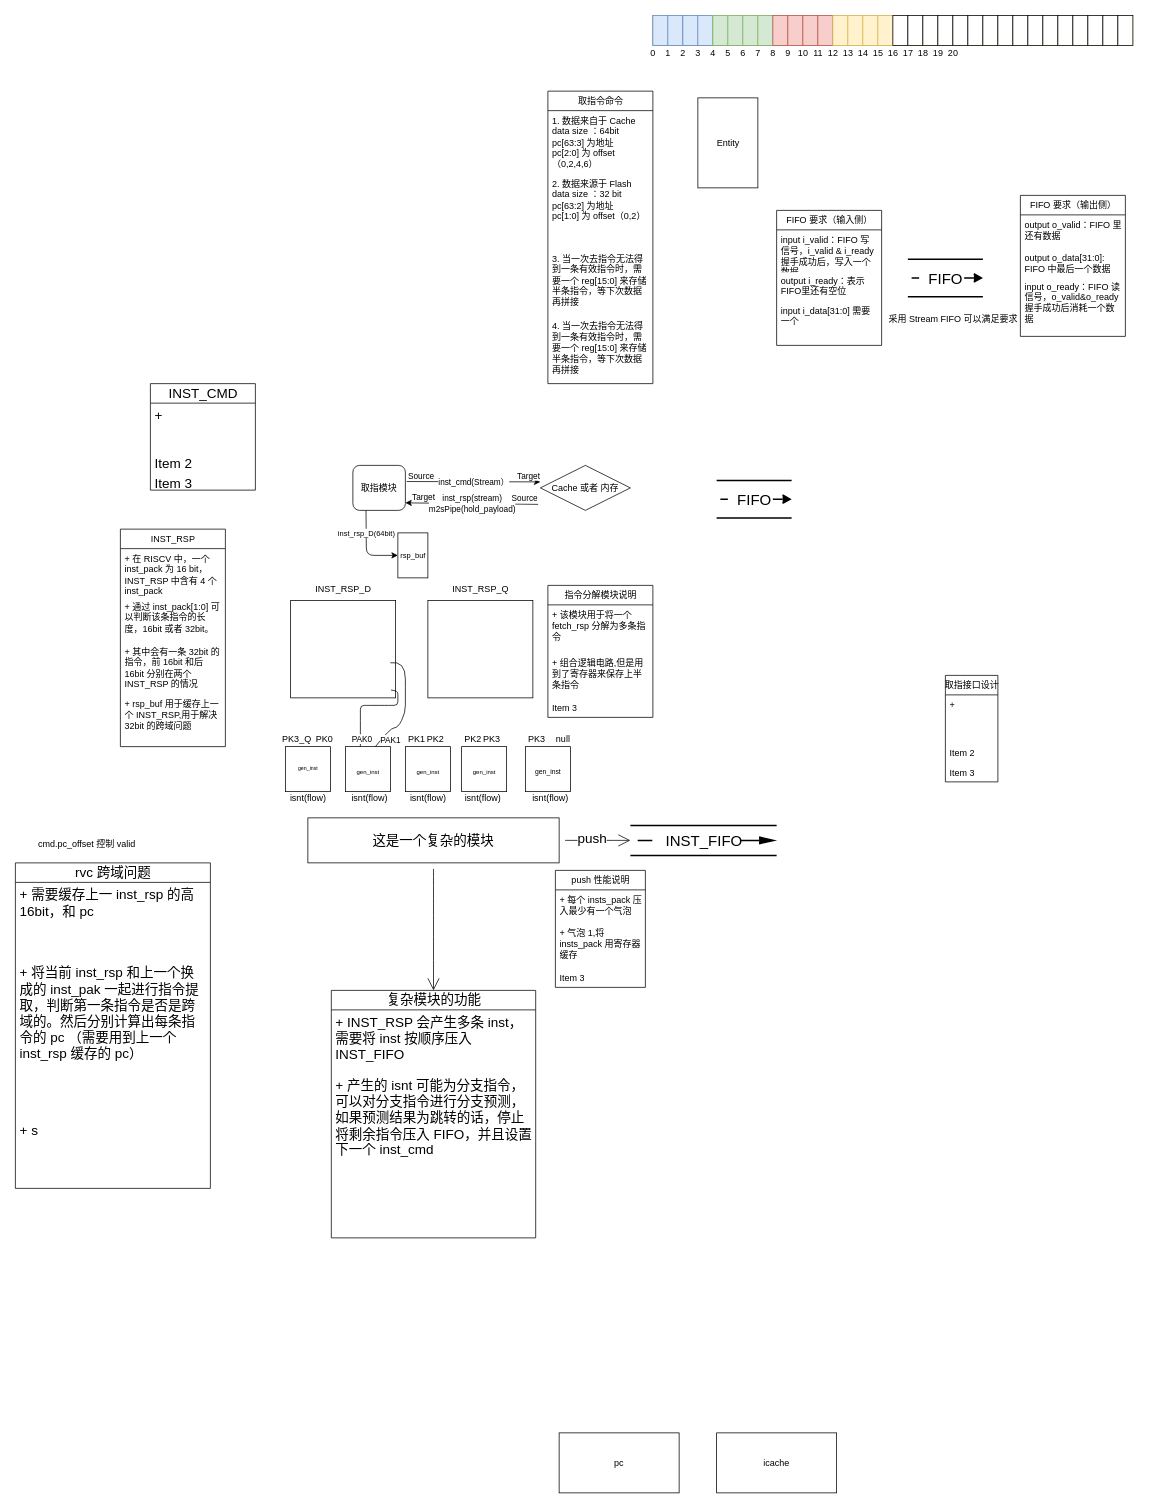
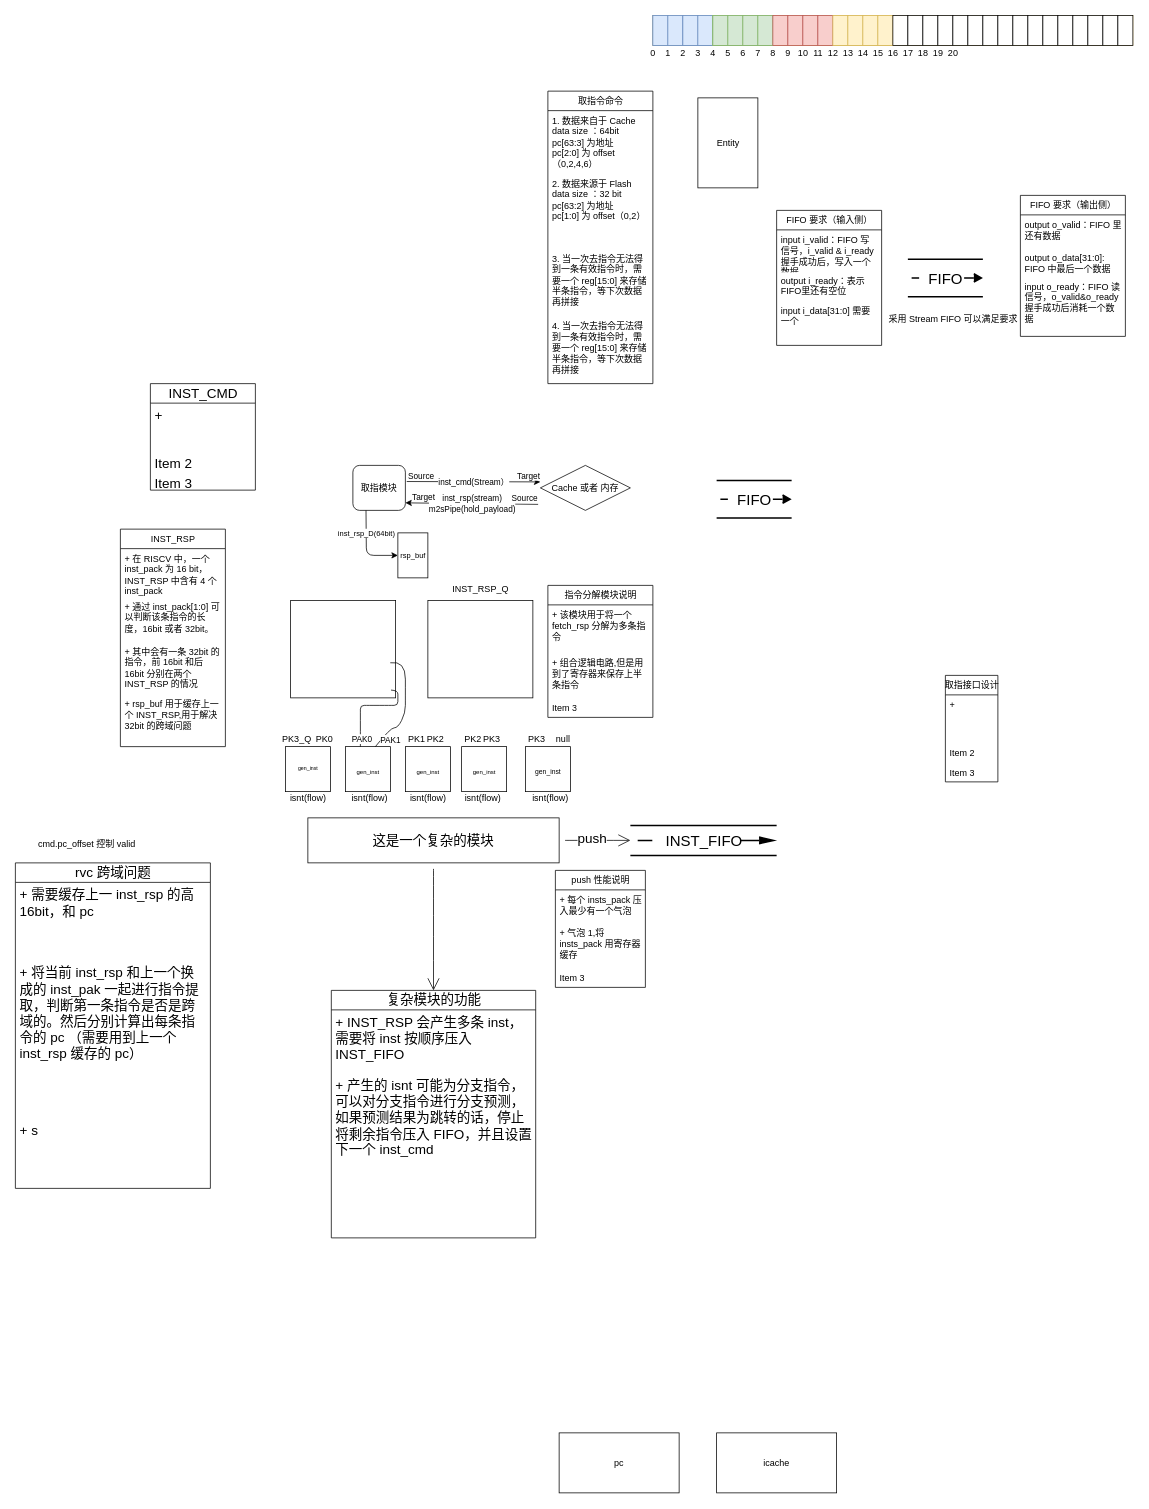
(343, 589) -> none
